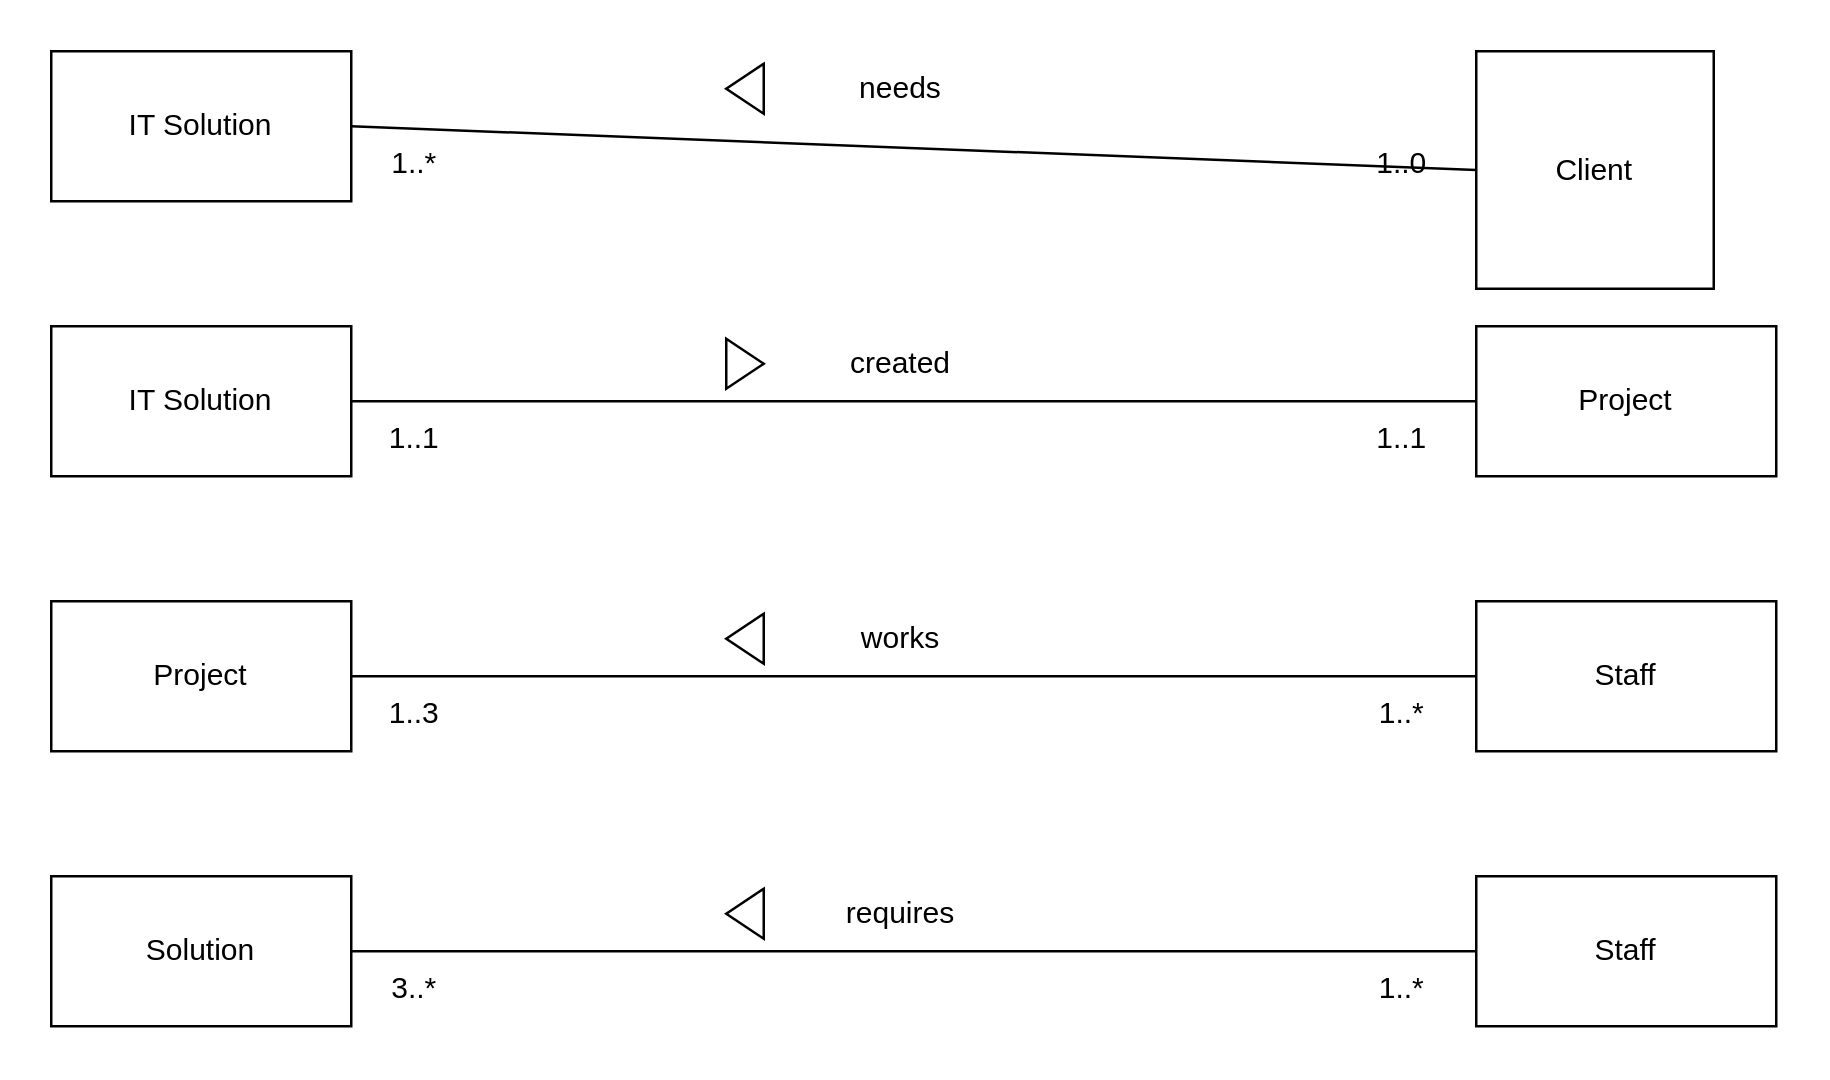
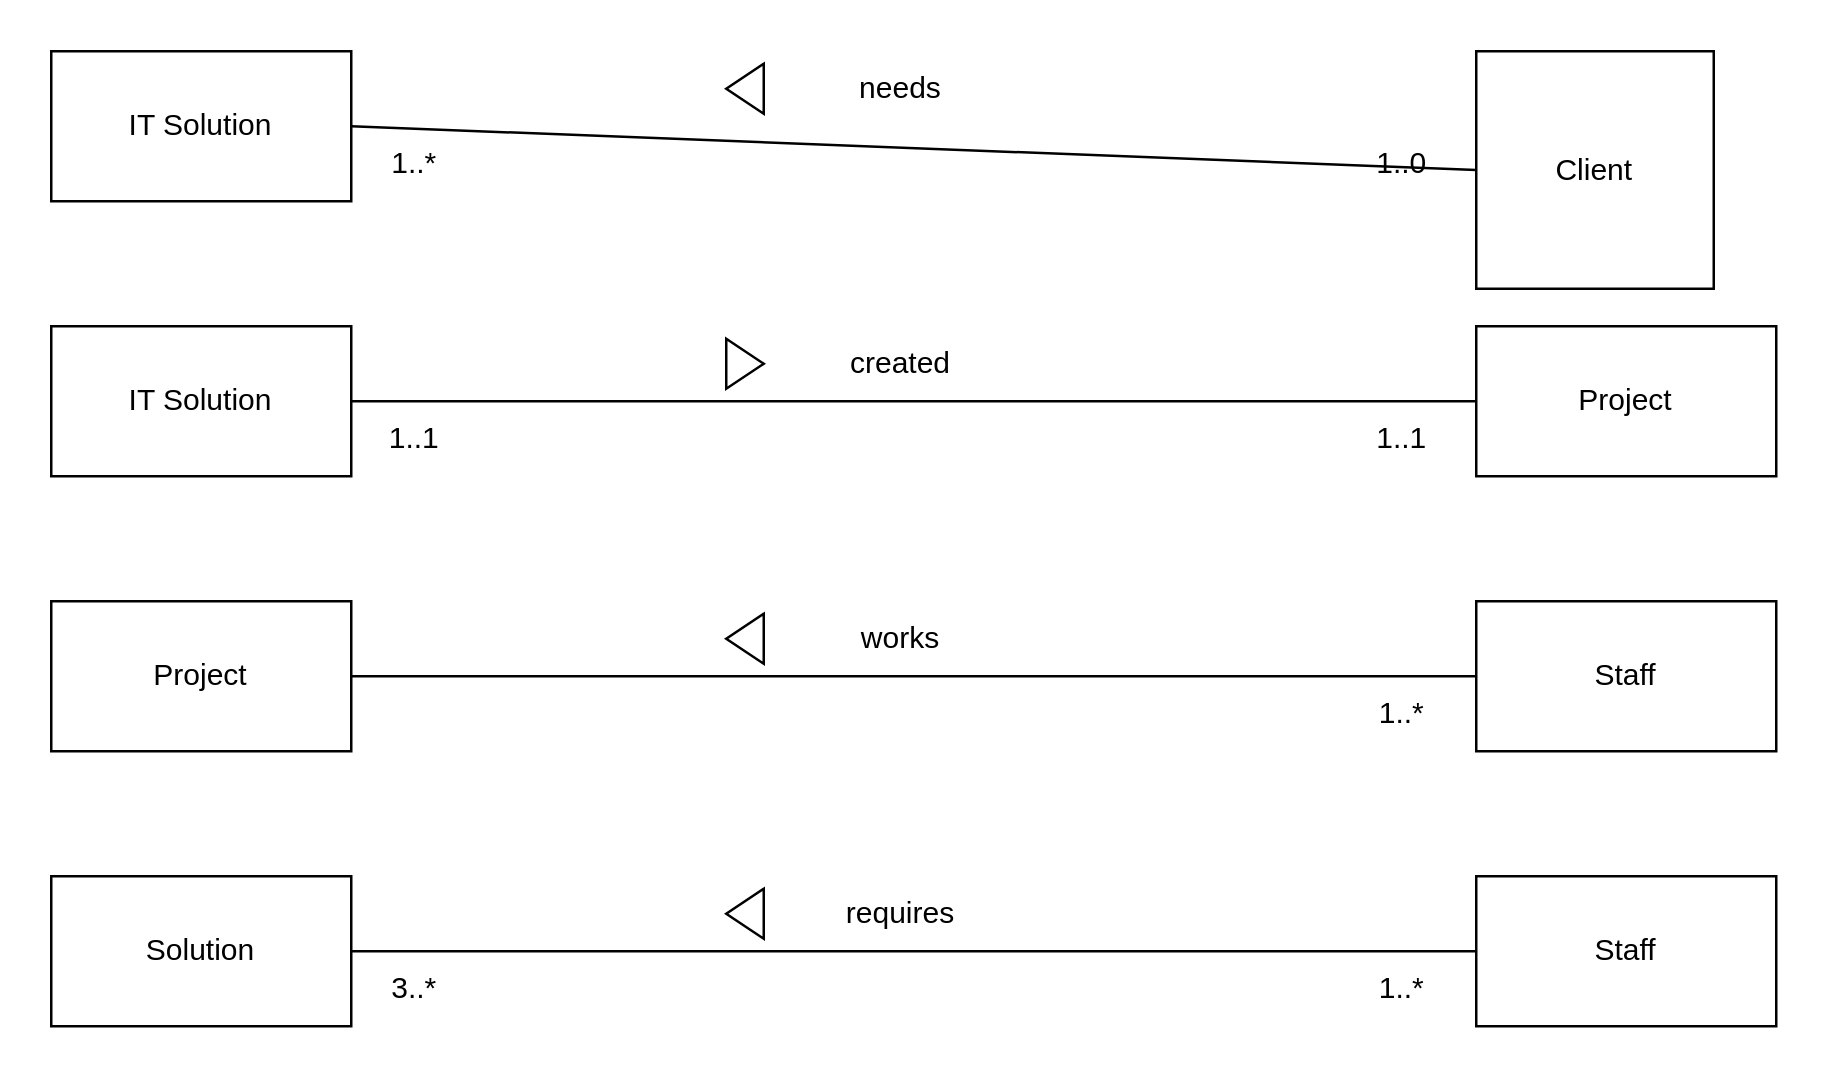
(414, 714) -> none
